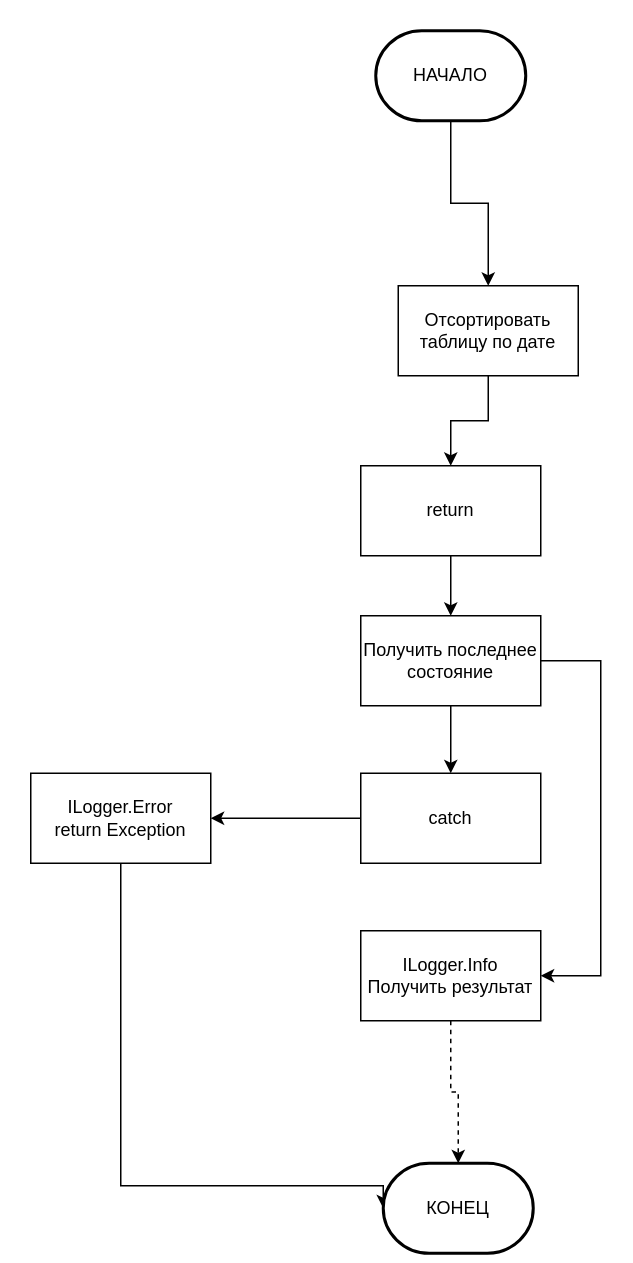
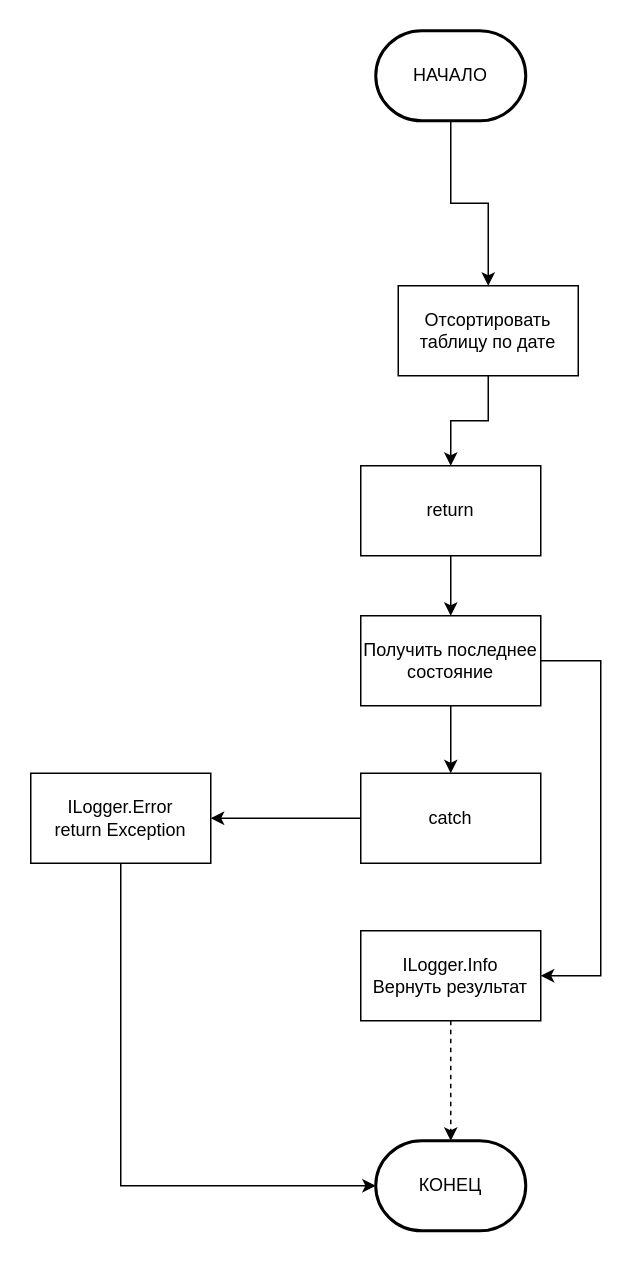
(451, 976) -> (451, 976)
(458, 1208) -> (451, 1186)
